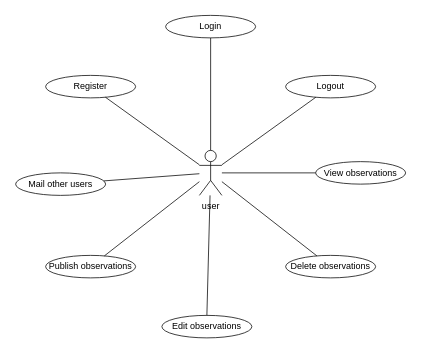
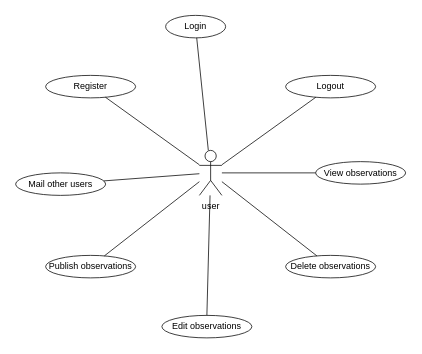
(210, 27) -> (195, 27)
